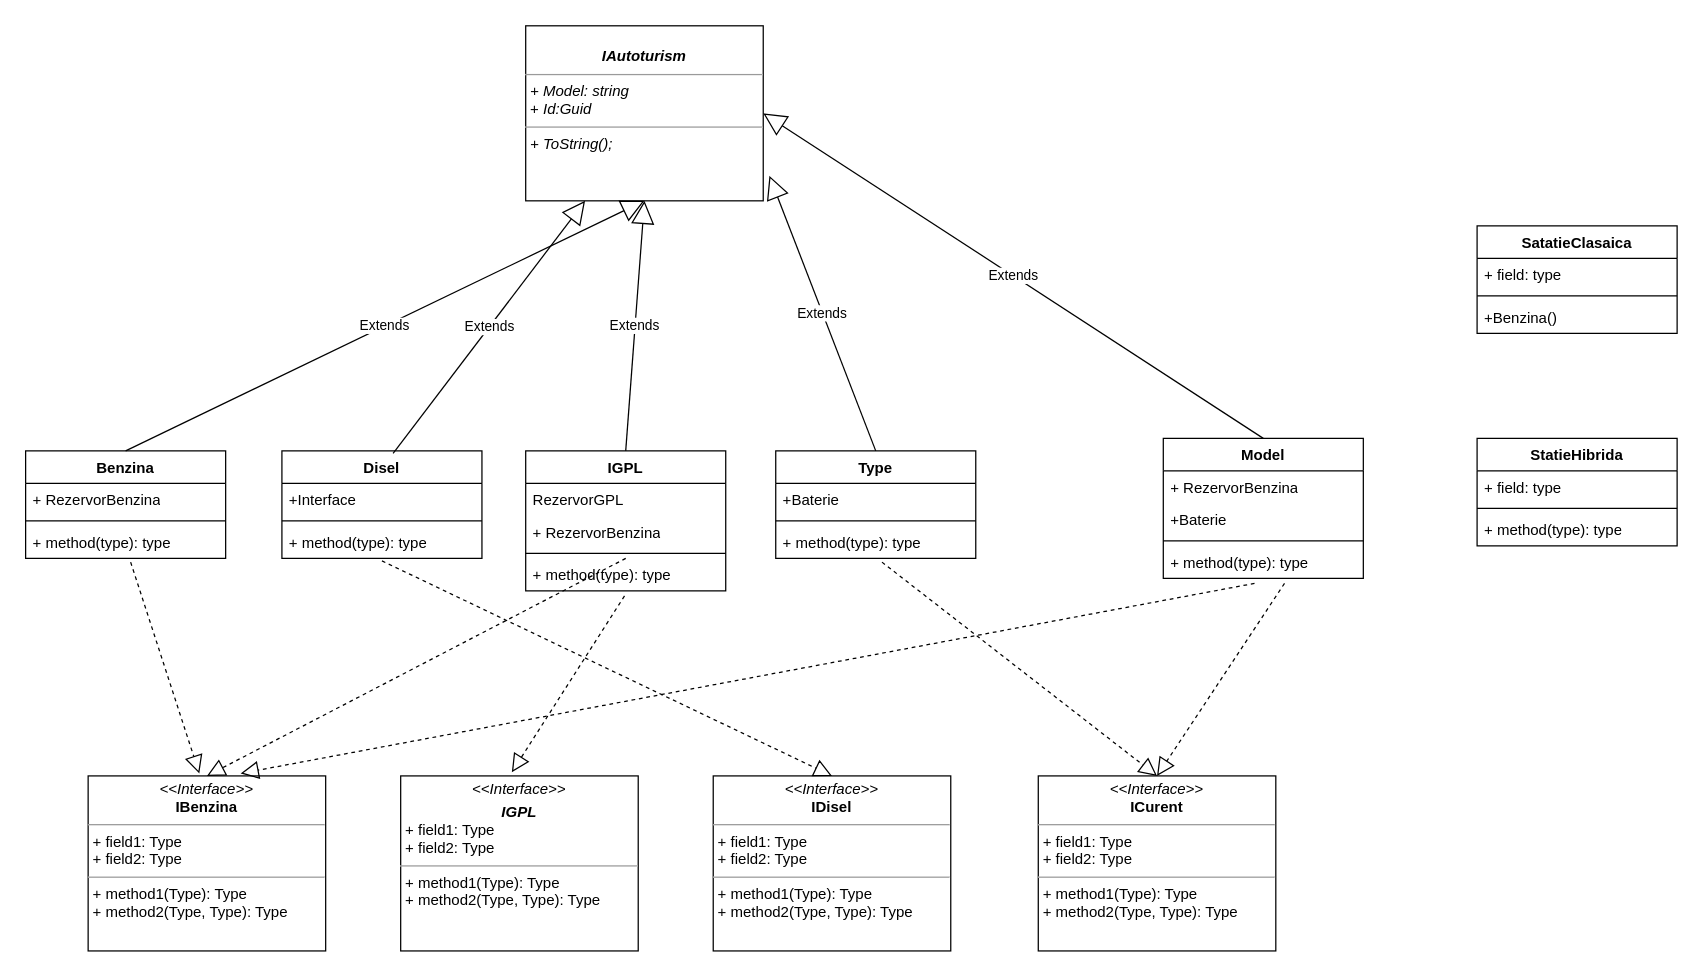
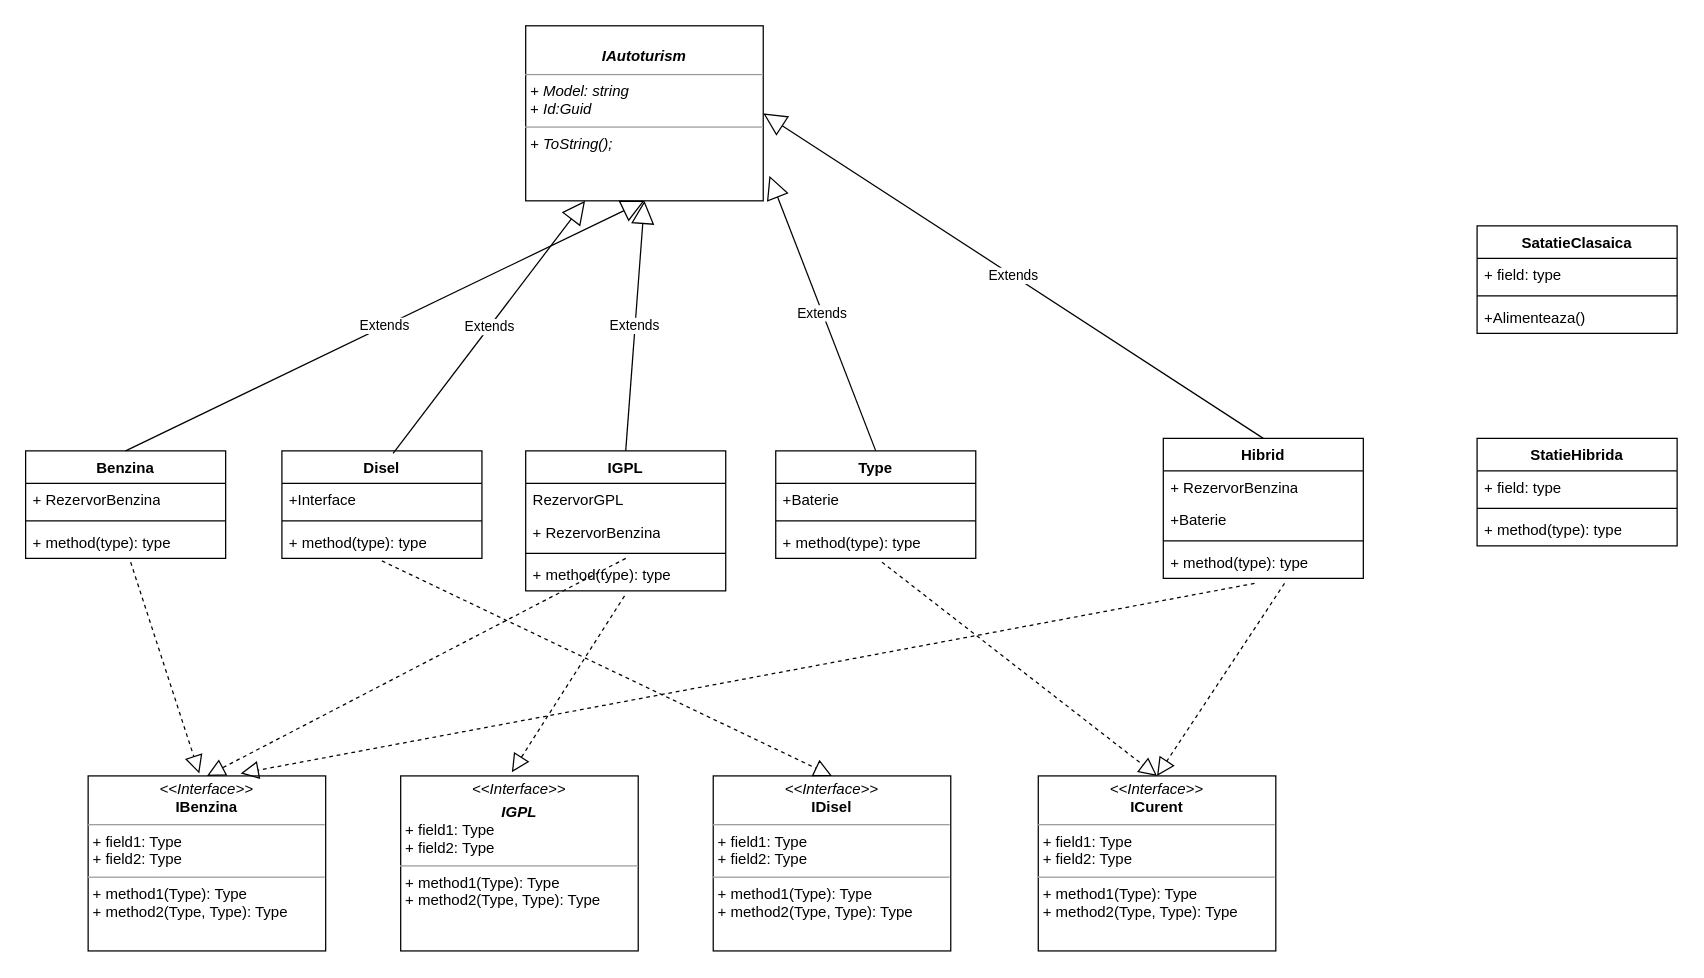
(1524, 318) -> (1539, 318)
(1263, 456) -> (1263, 456)
